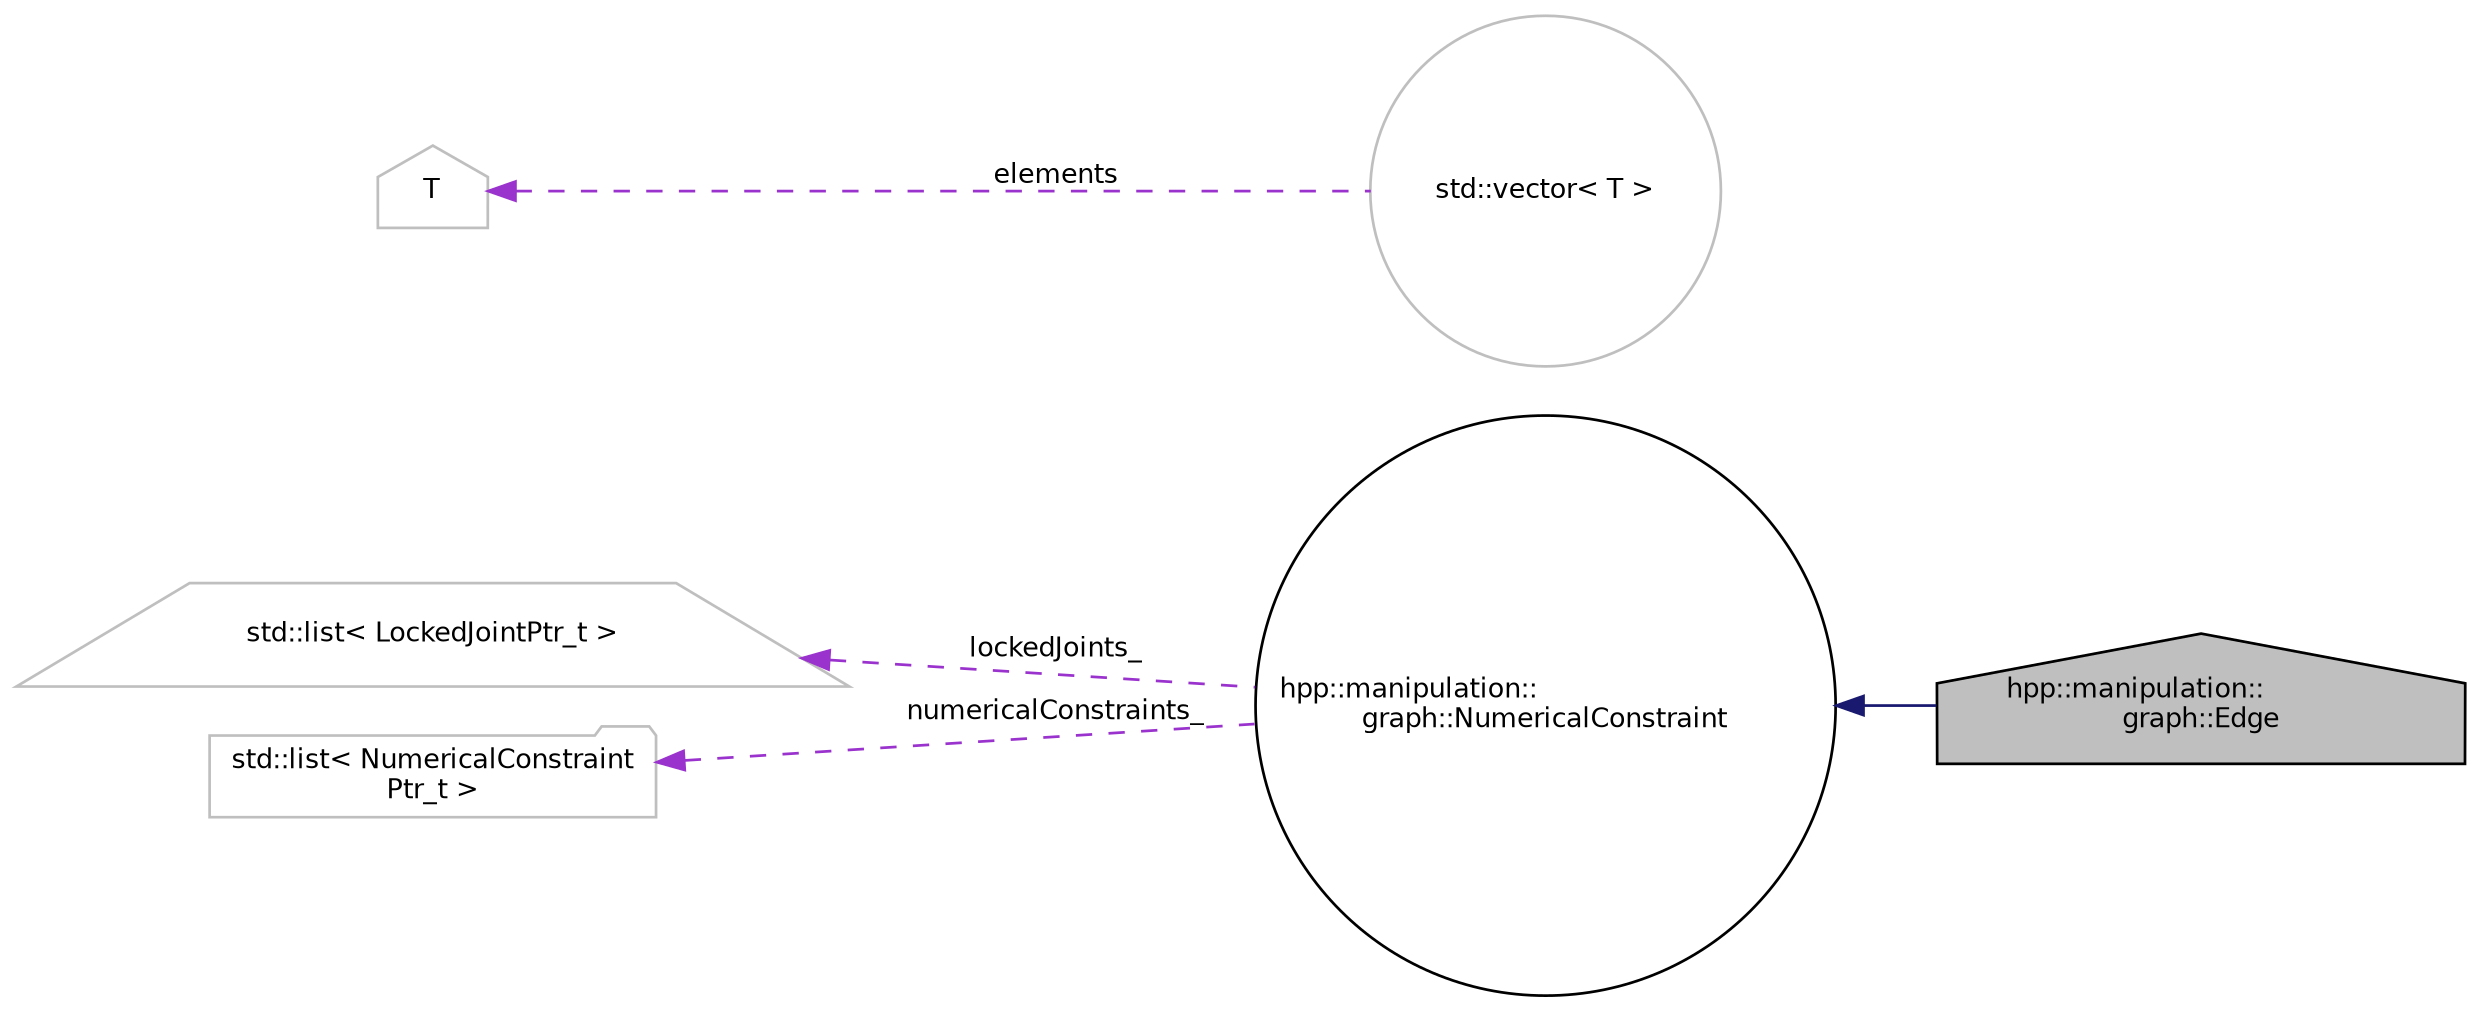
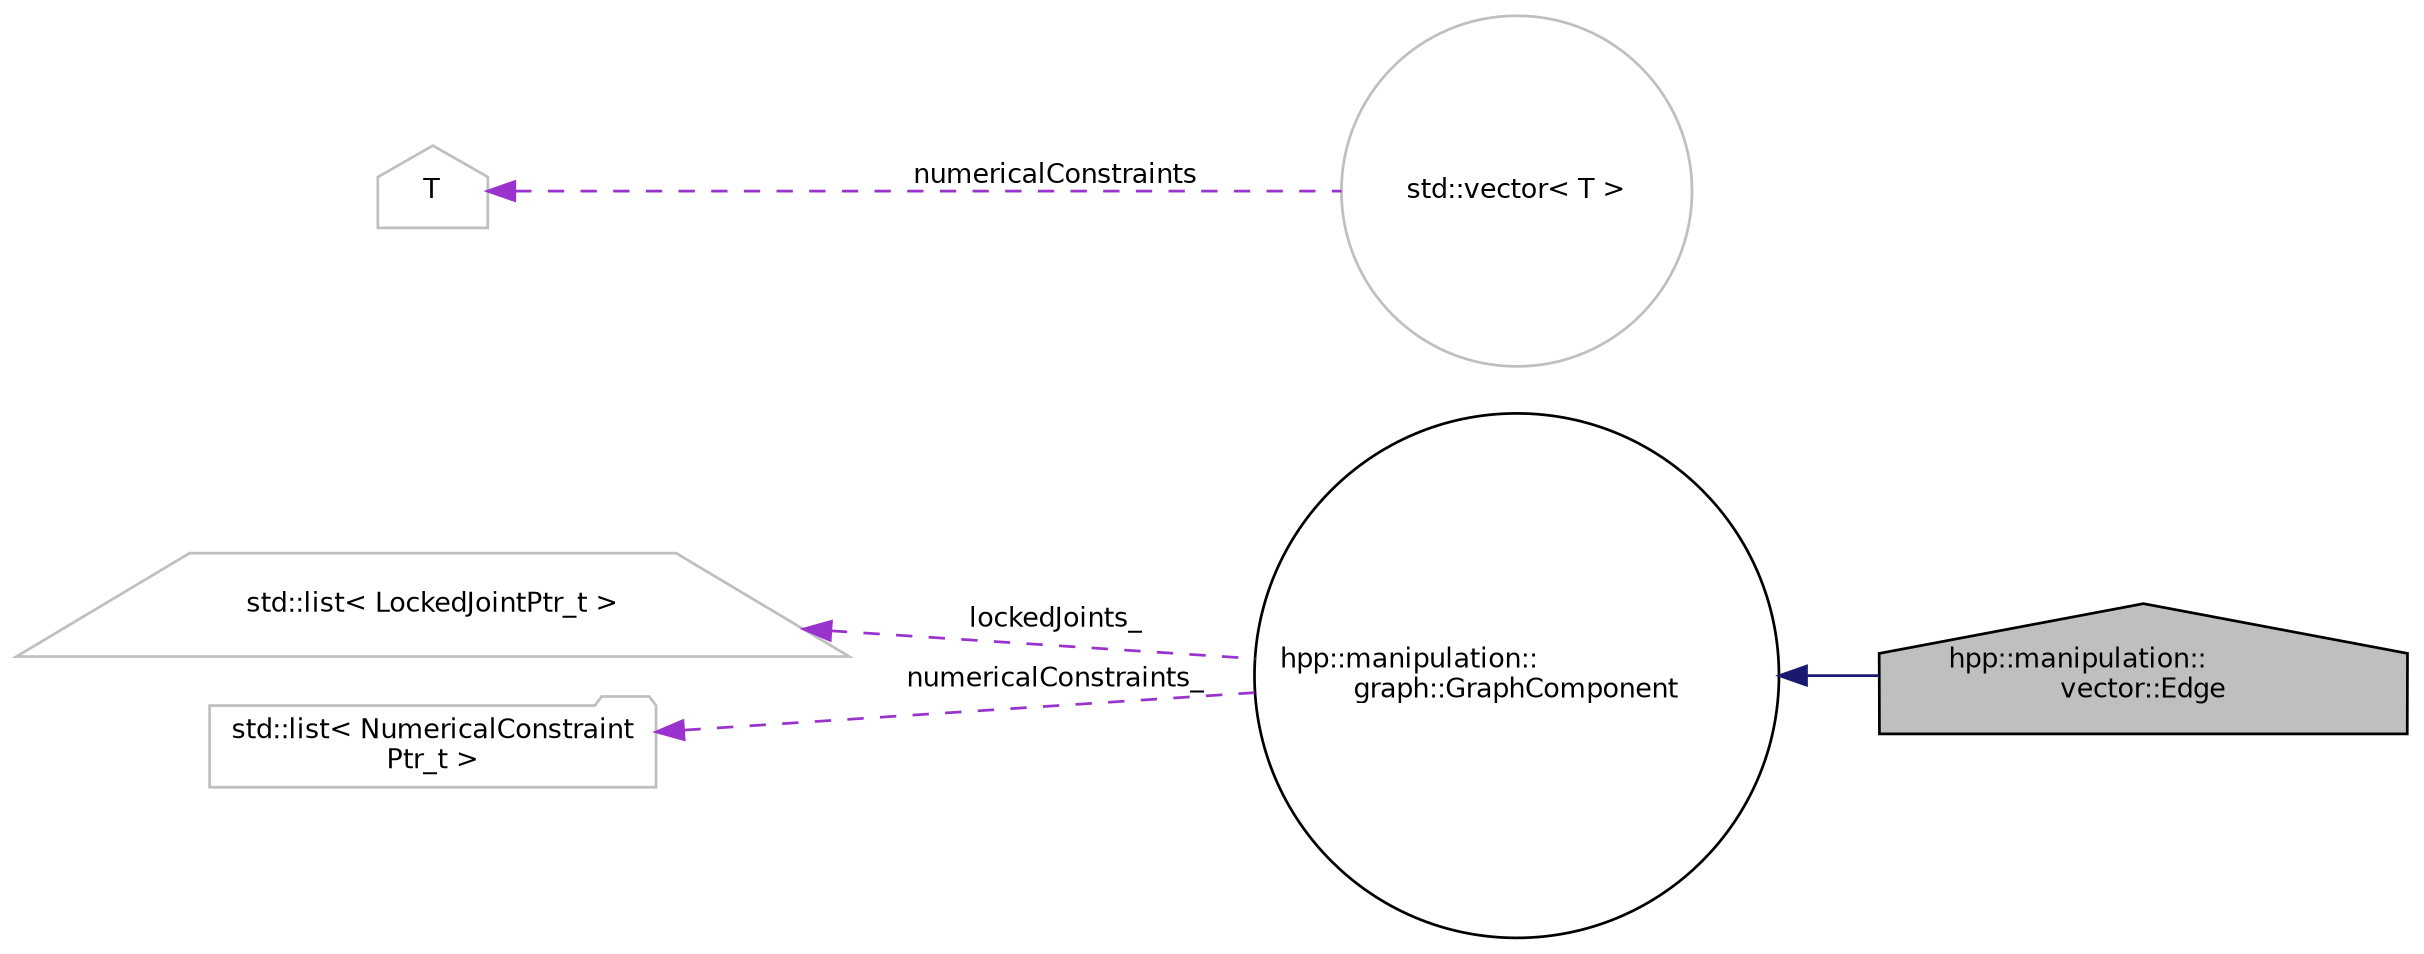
(1052, 176) -> (1052, 176)
(1546, 706) -> (1517, 676)
(2201, 706) -> (2143, 676)
